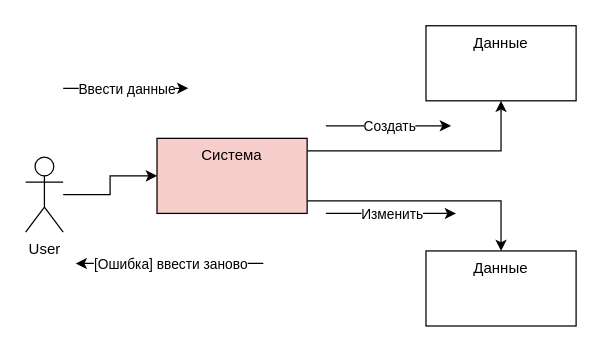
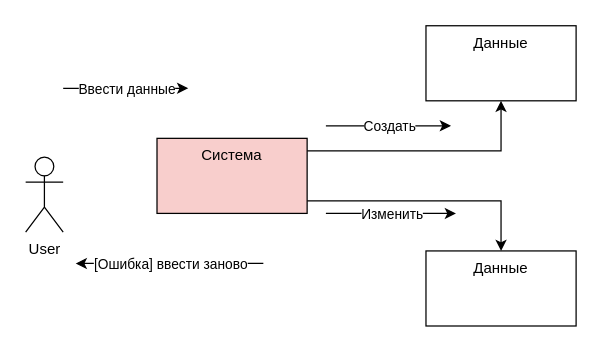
(110, 189) -> none
